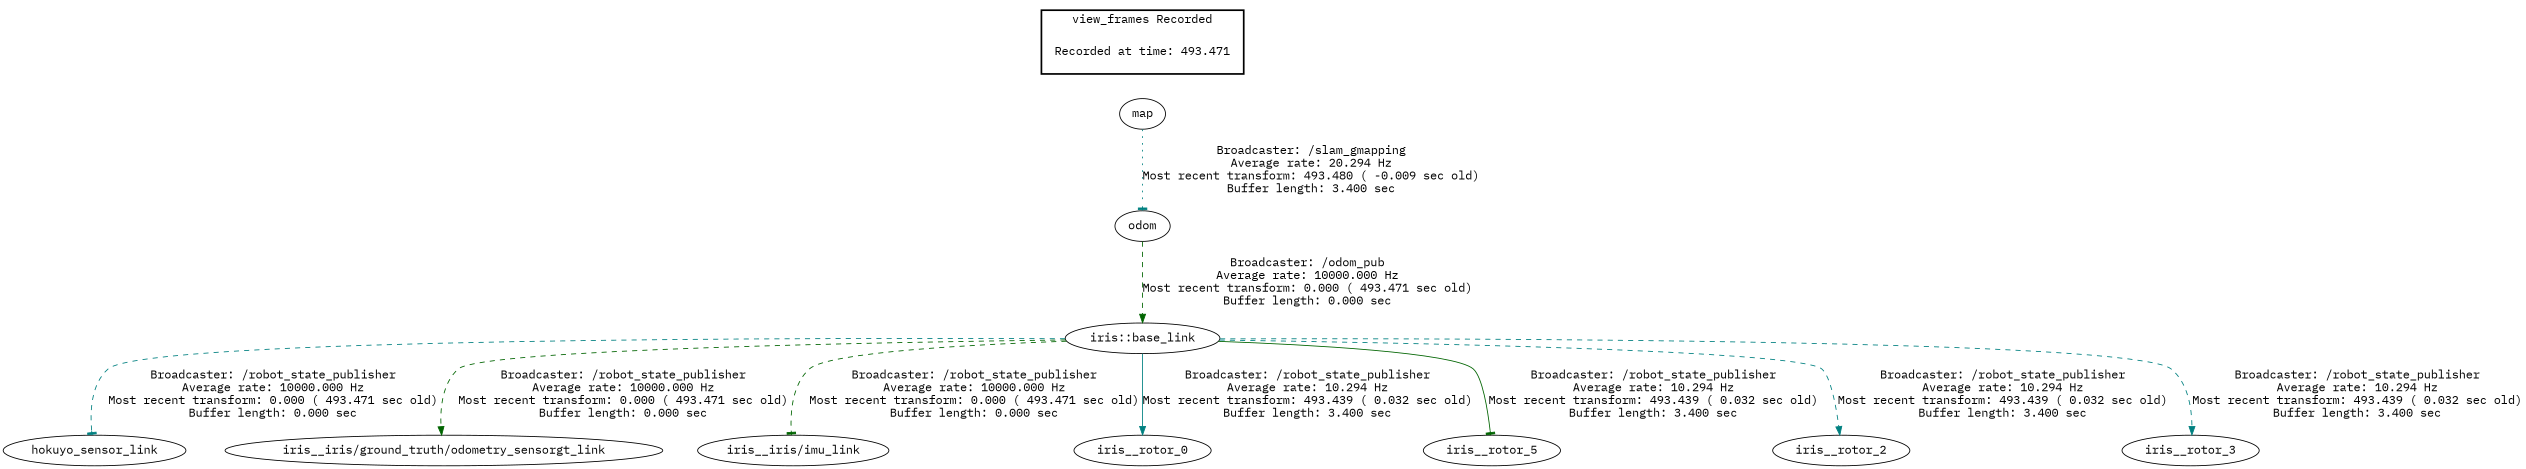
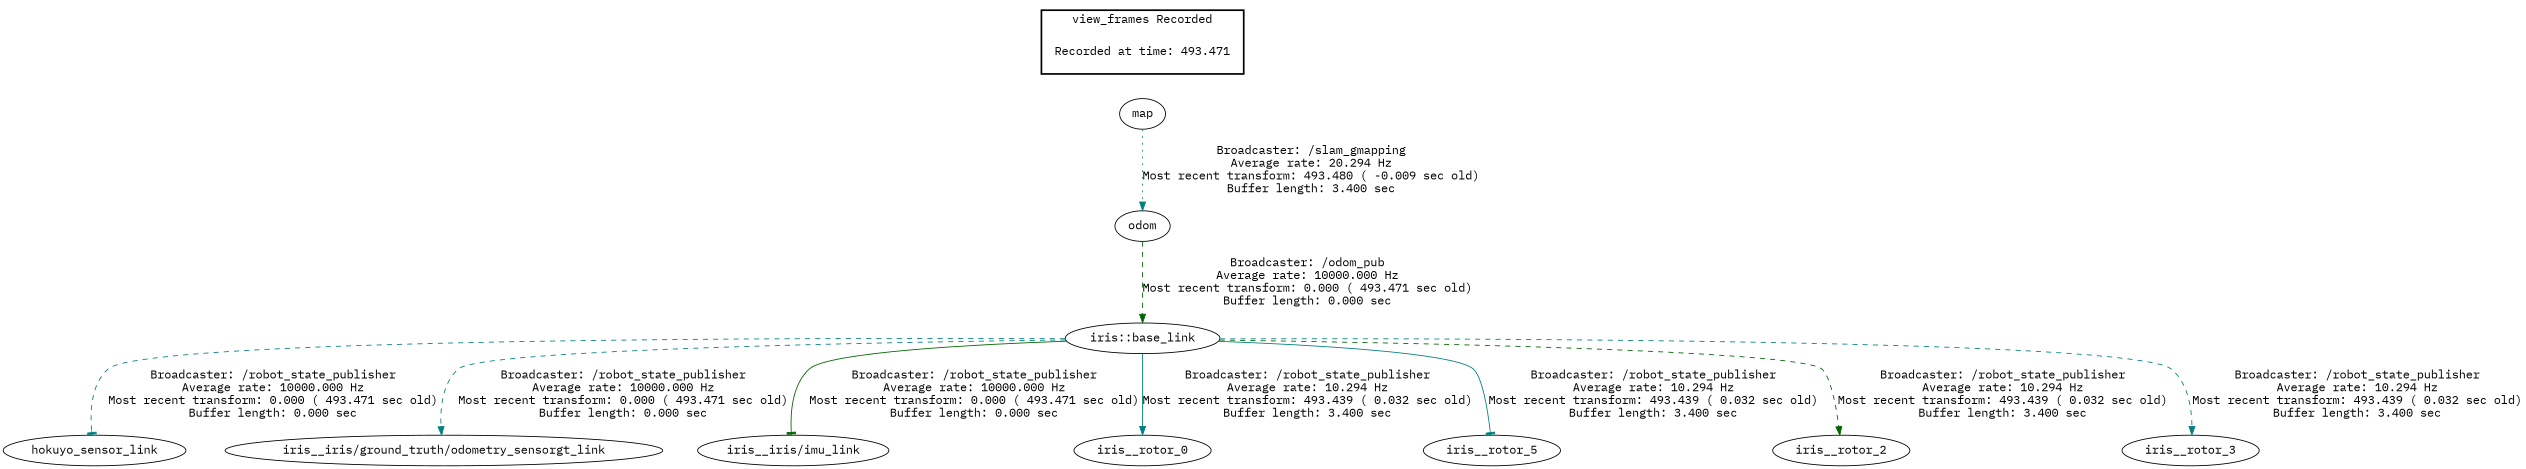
(1143, 166) -> (1143, 166)
(730, 347) -> (730, 347)
(1552, 348) -> (1552, 348)
(904, 351) -> (904, 351)
(1379, 351) -> (1379, 351)
